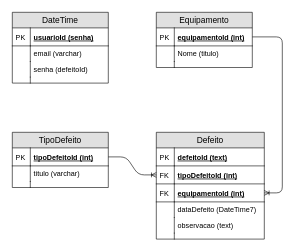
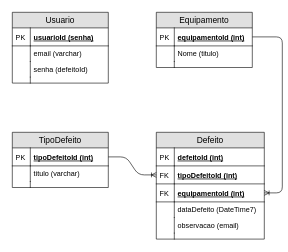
(60, 21) -> (60, 21)
(208, 157) -> (205, 157)
(211, 226) -> (211, 226)
